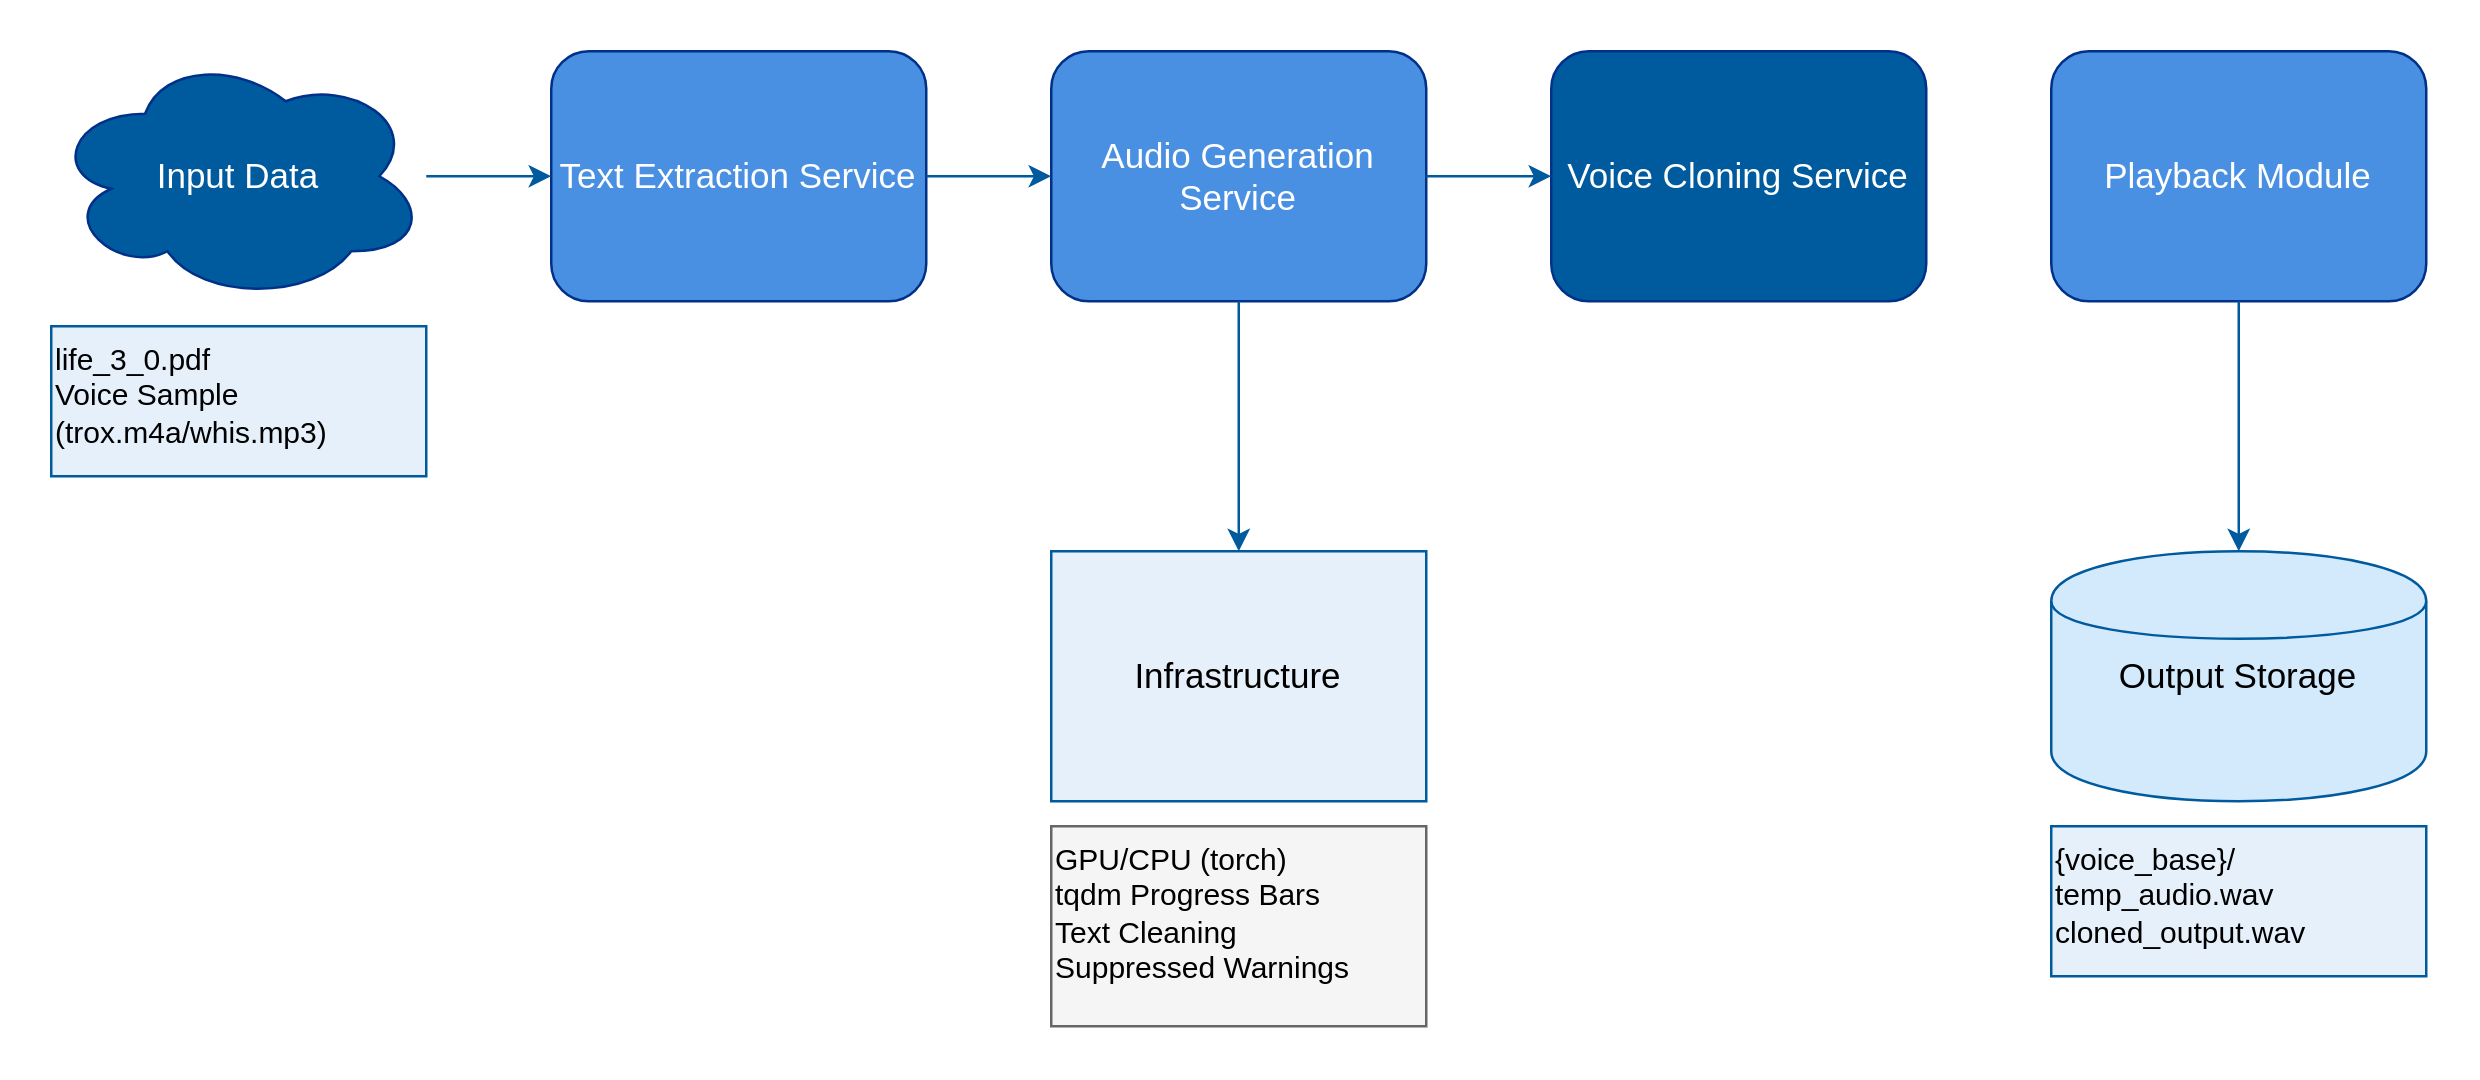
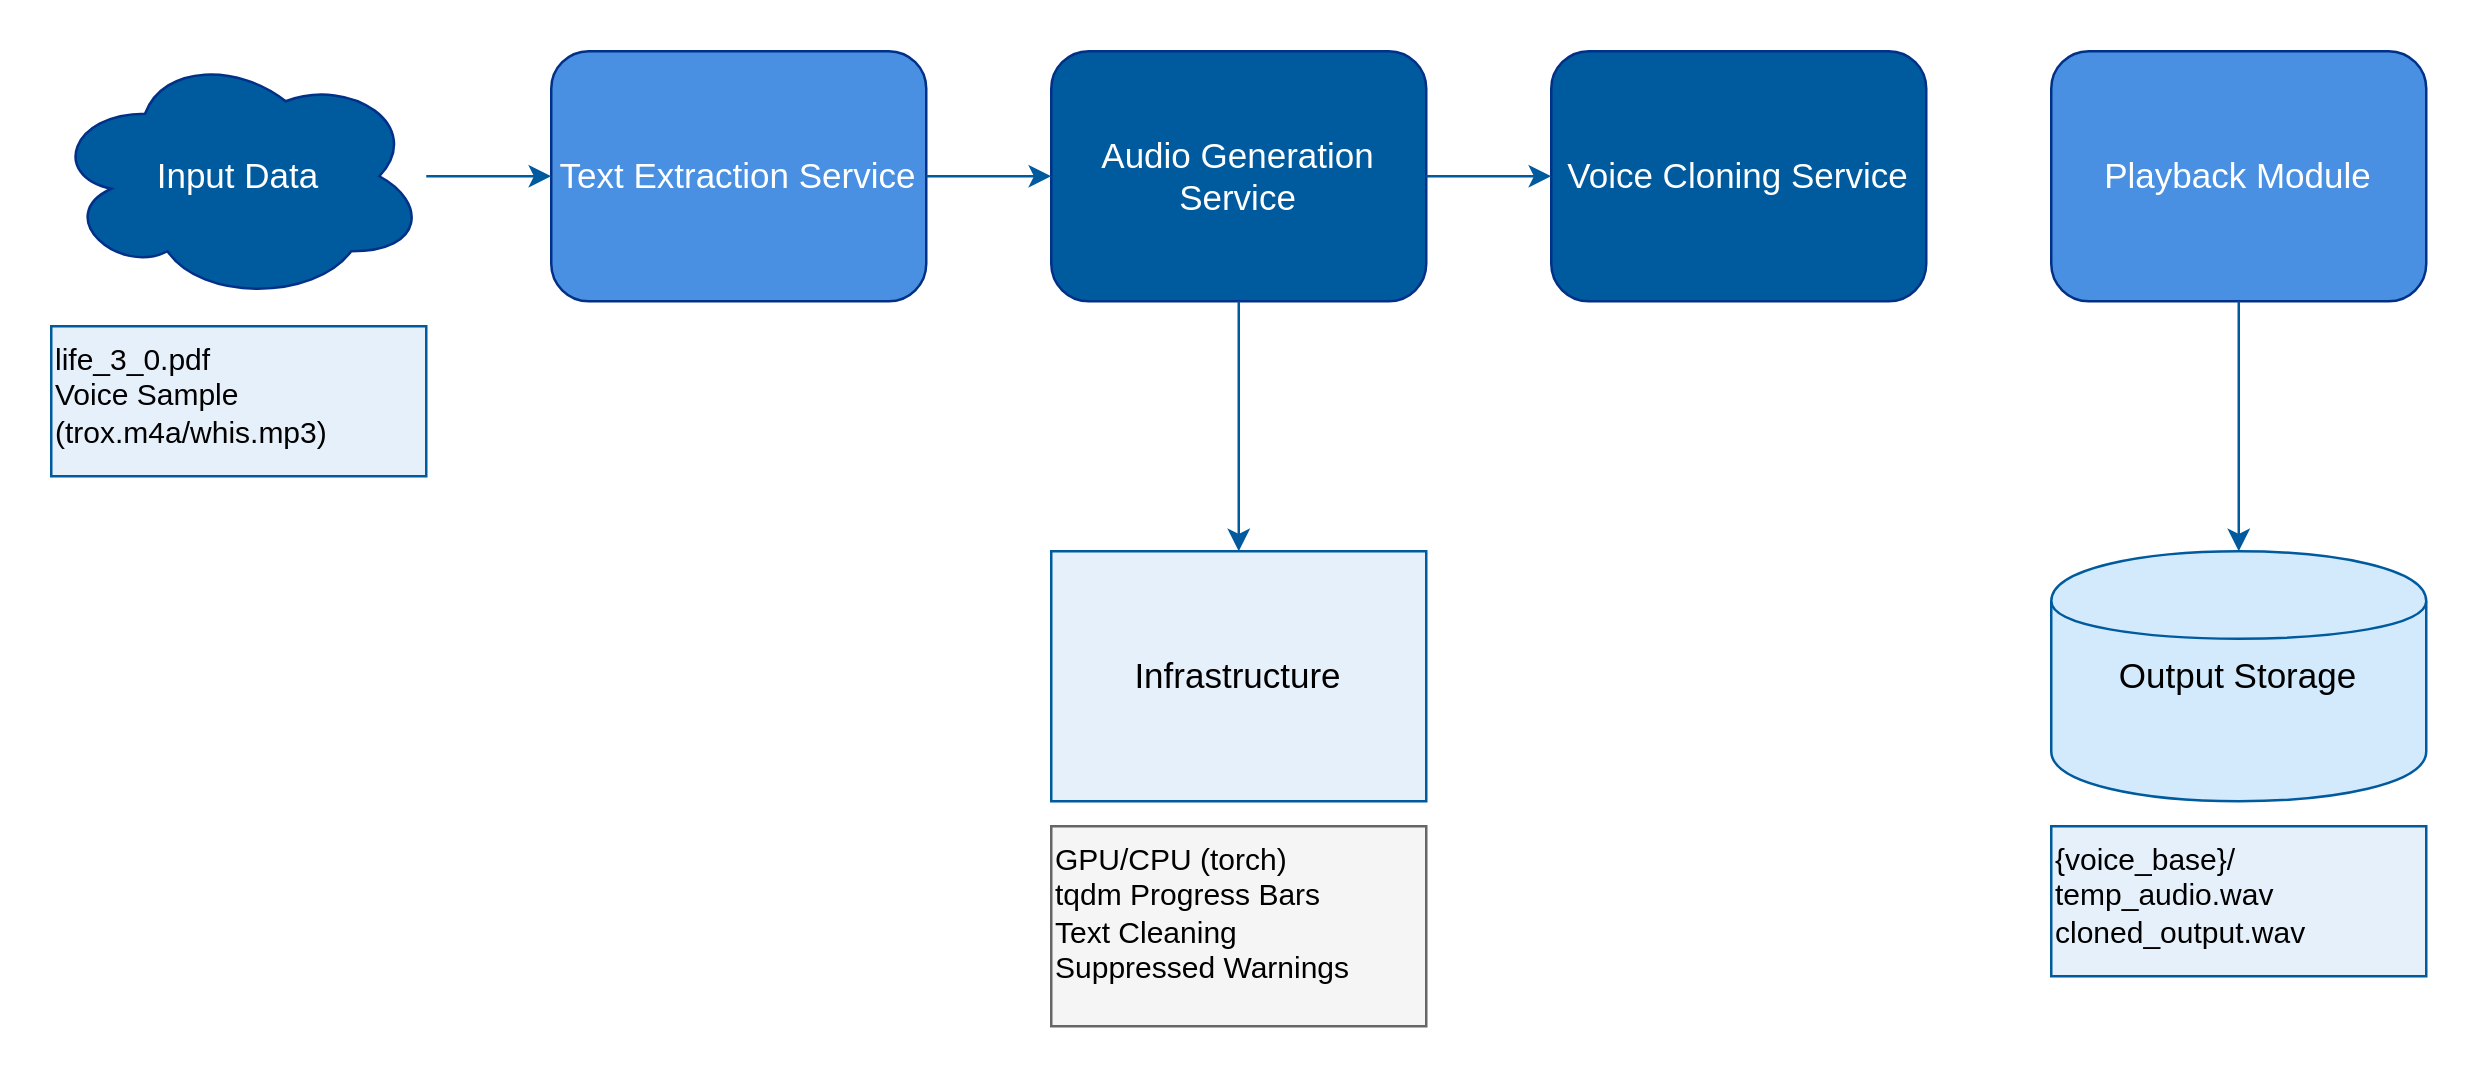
(1239, 176) -> (1239, 176)
